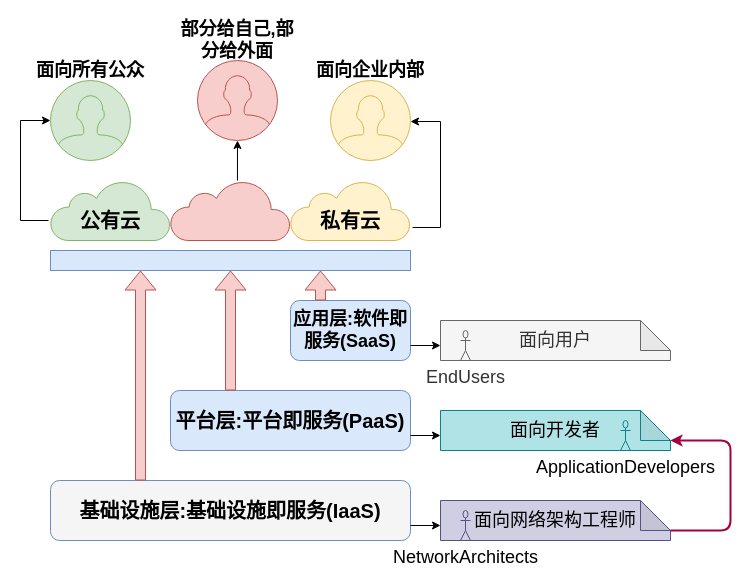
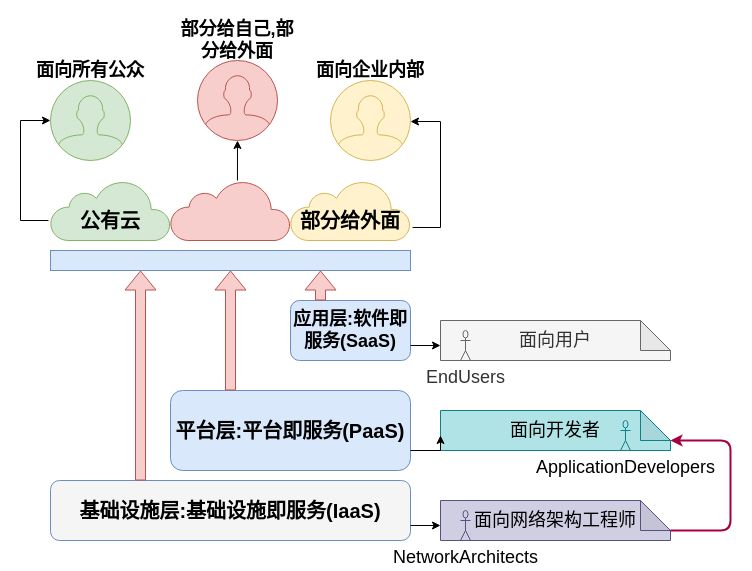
(351, 221) -> (351, 221)
(291, 421) -> (291, 431)
